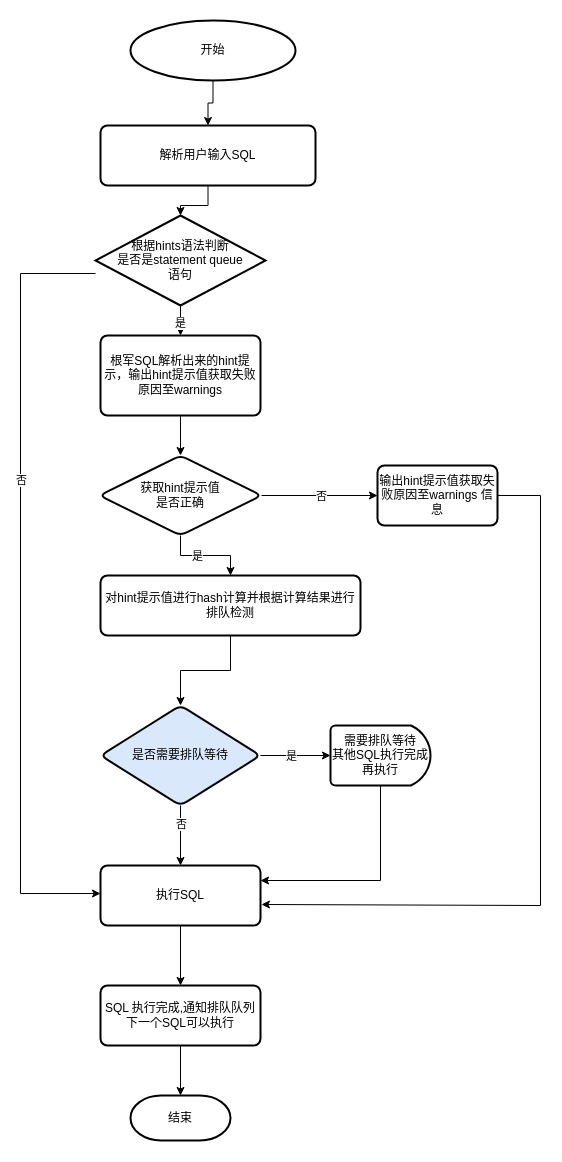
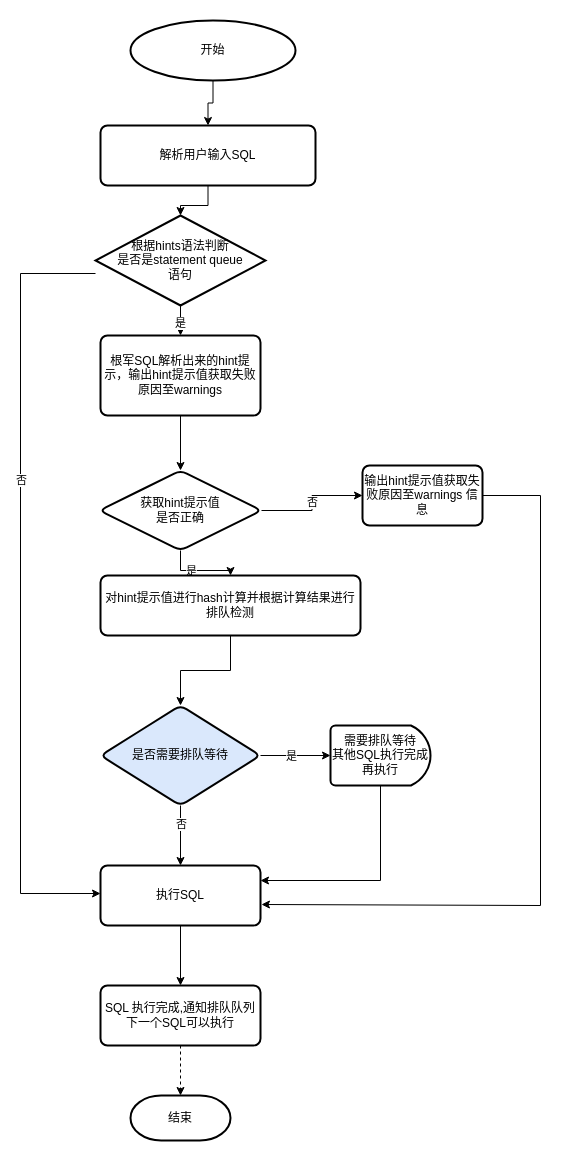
(181, 496) -> (181, 511)
(438, 496) -> (423, 496)
(181, 1067) -> (181, 1067)
